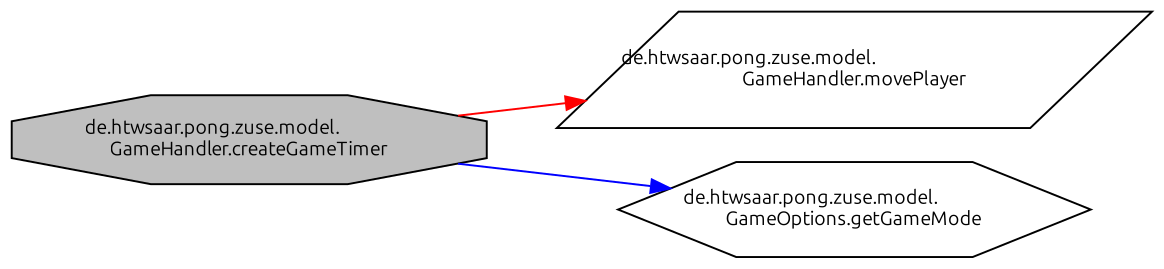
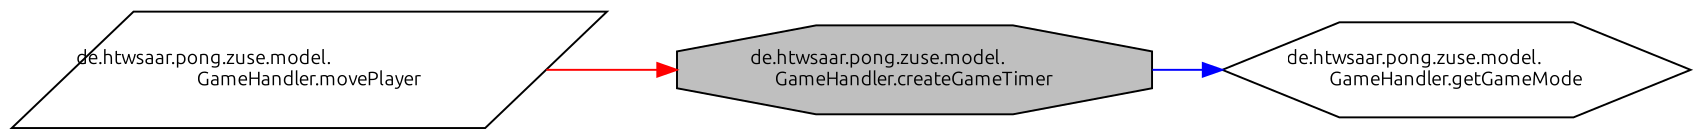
(512, 109) -> (602, 70)
(854, 210) -> (1456, 70)
